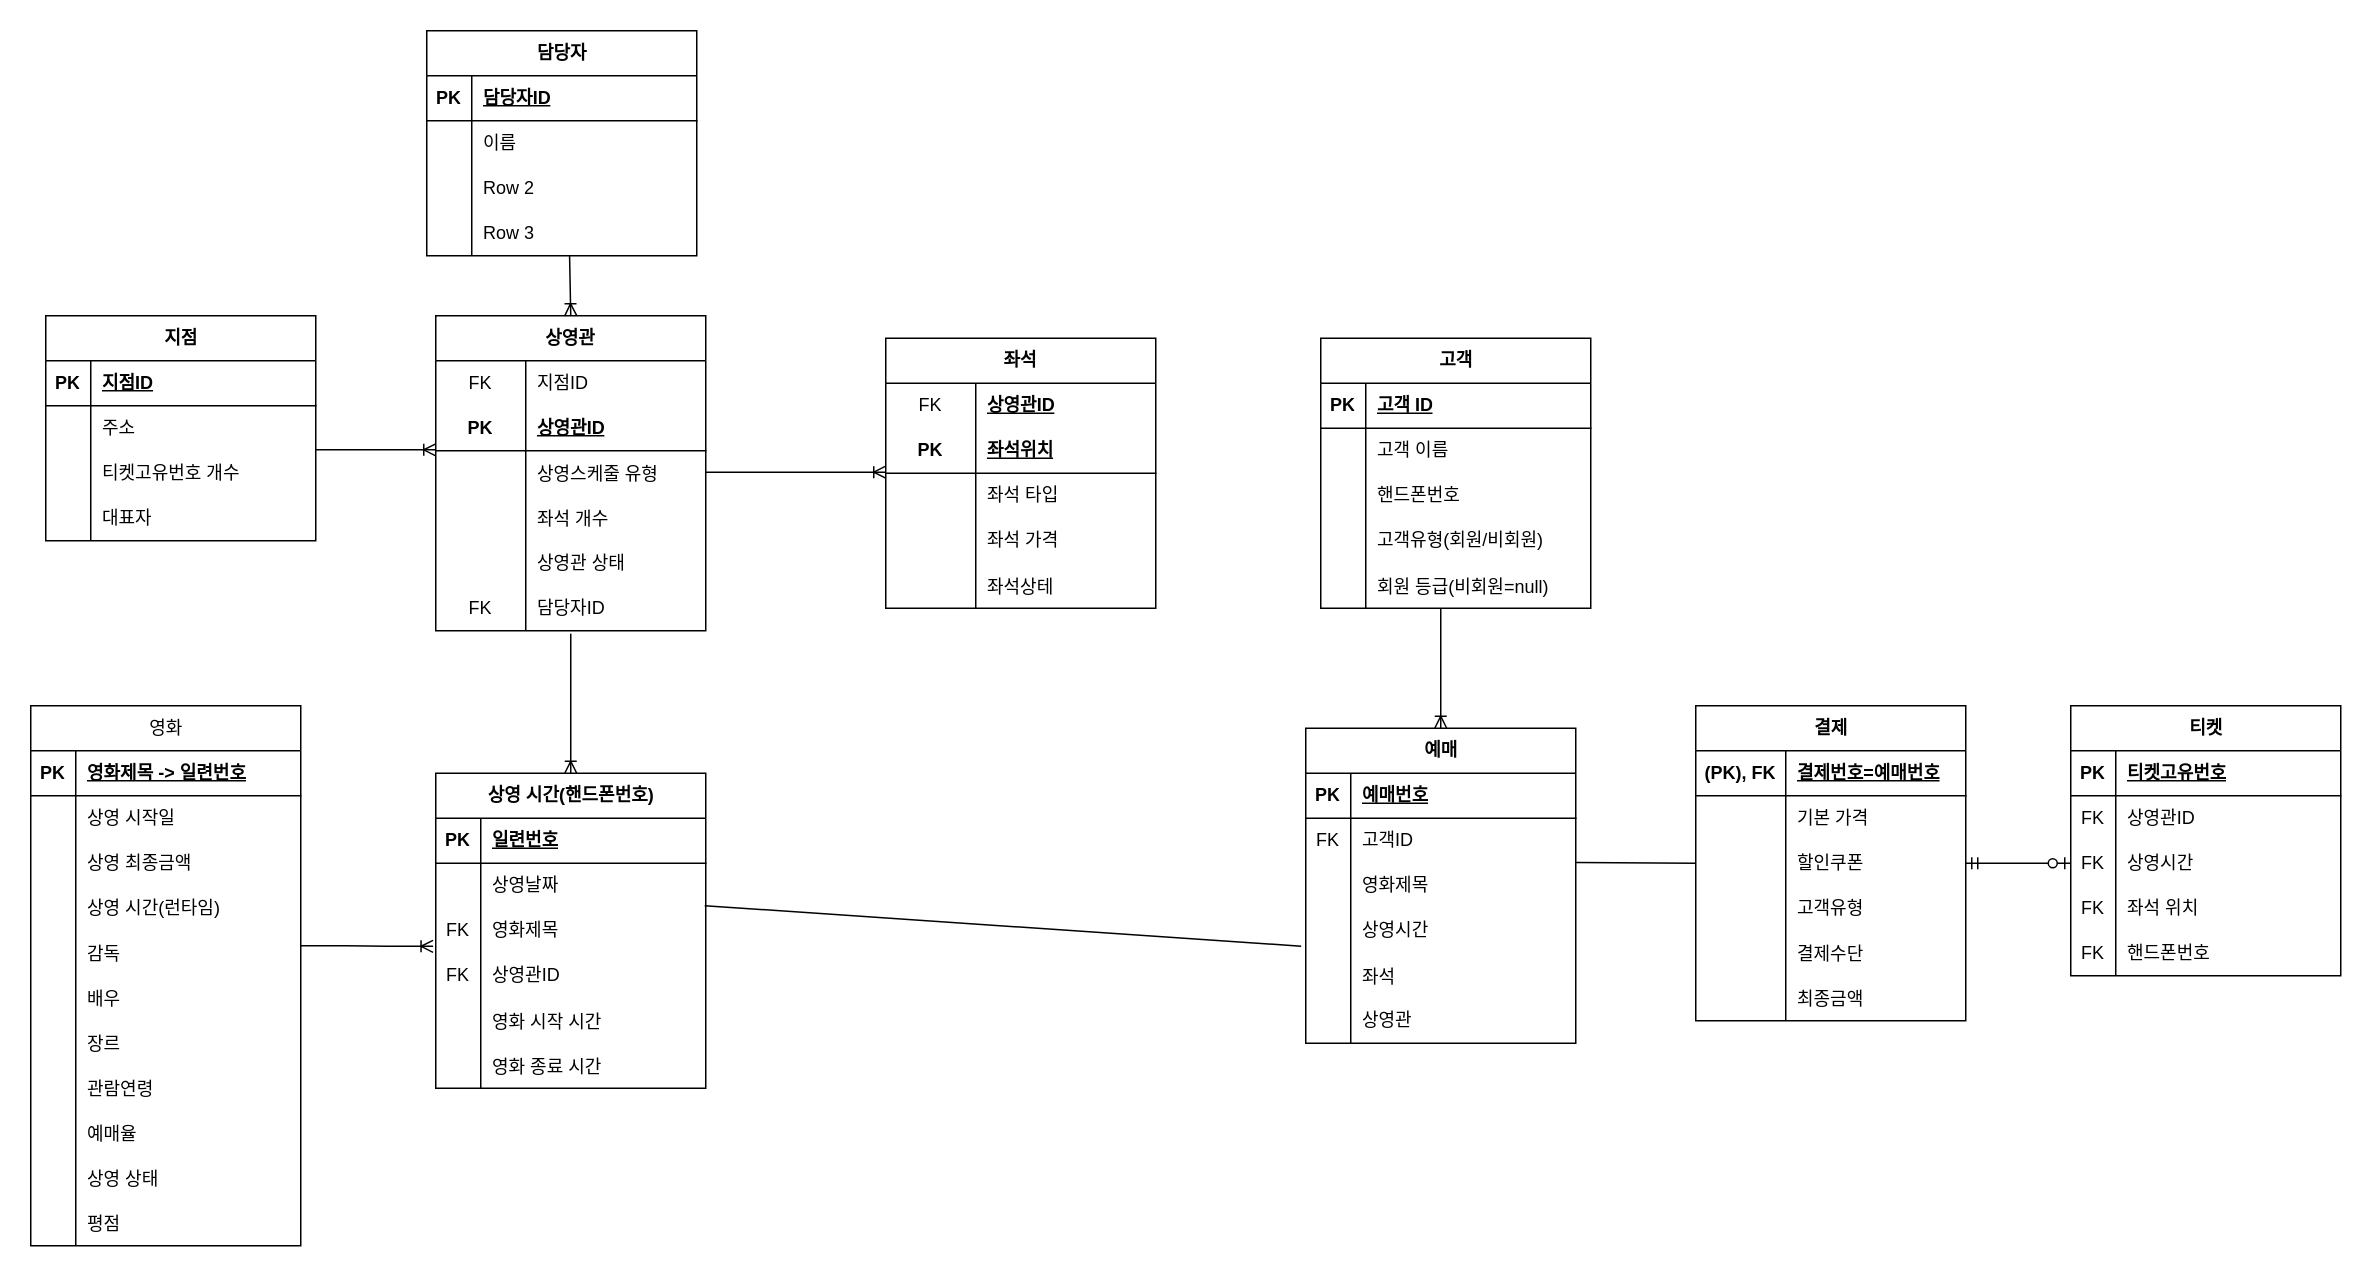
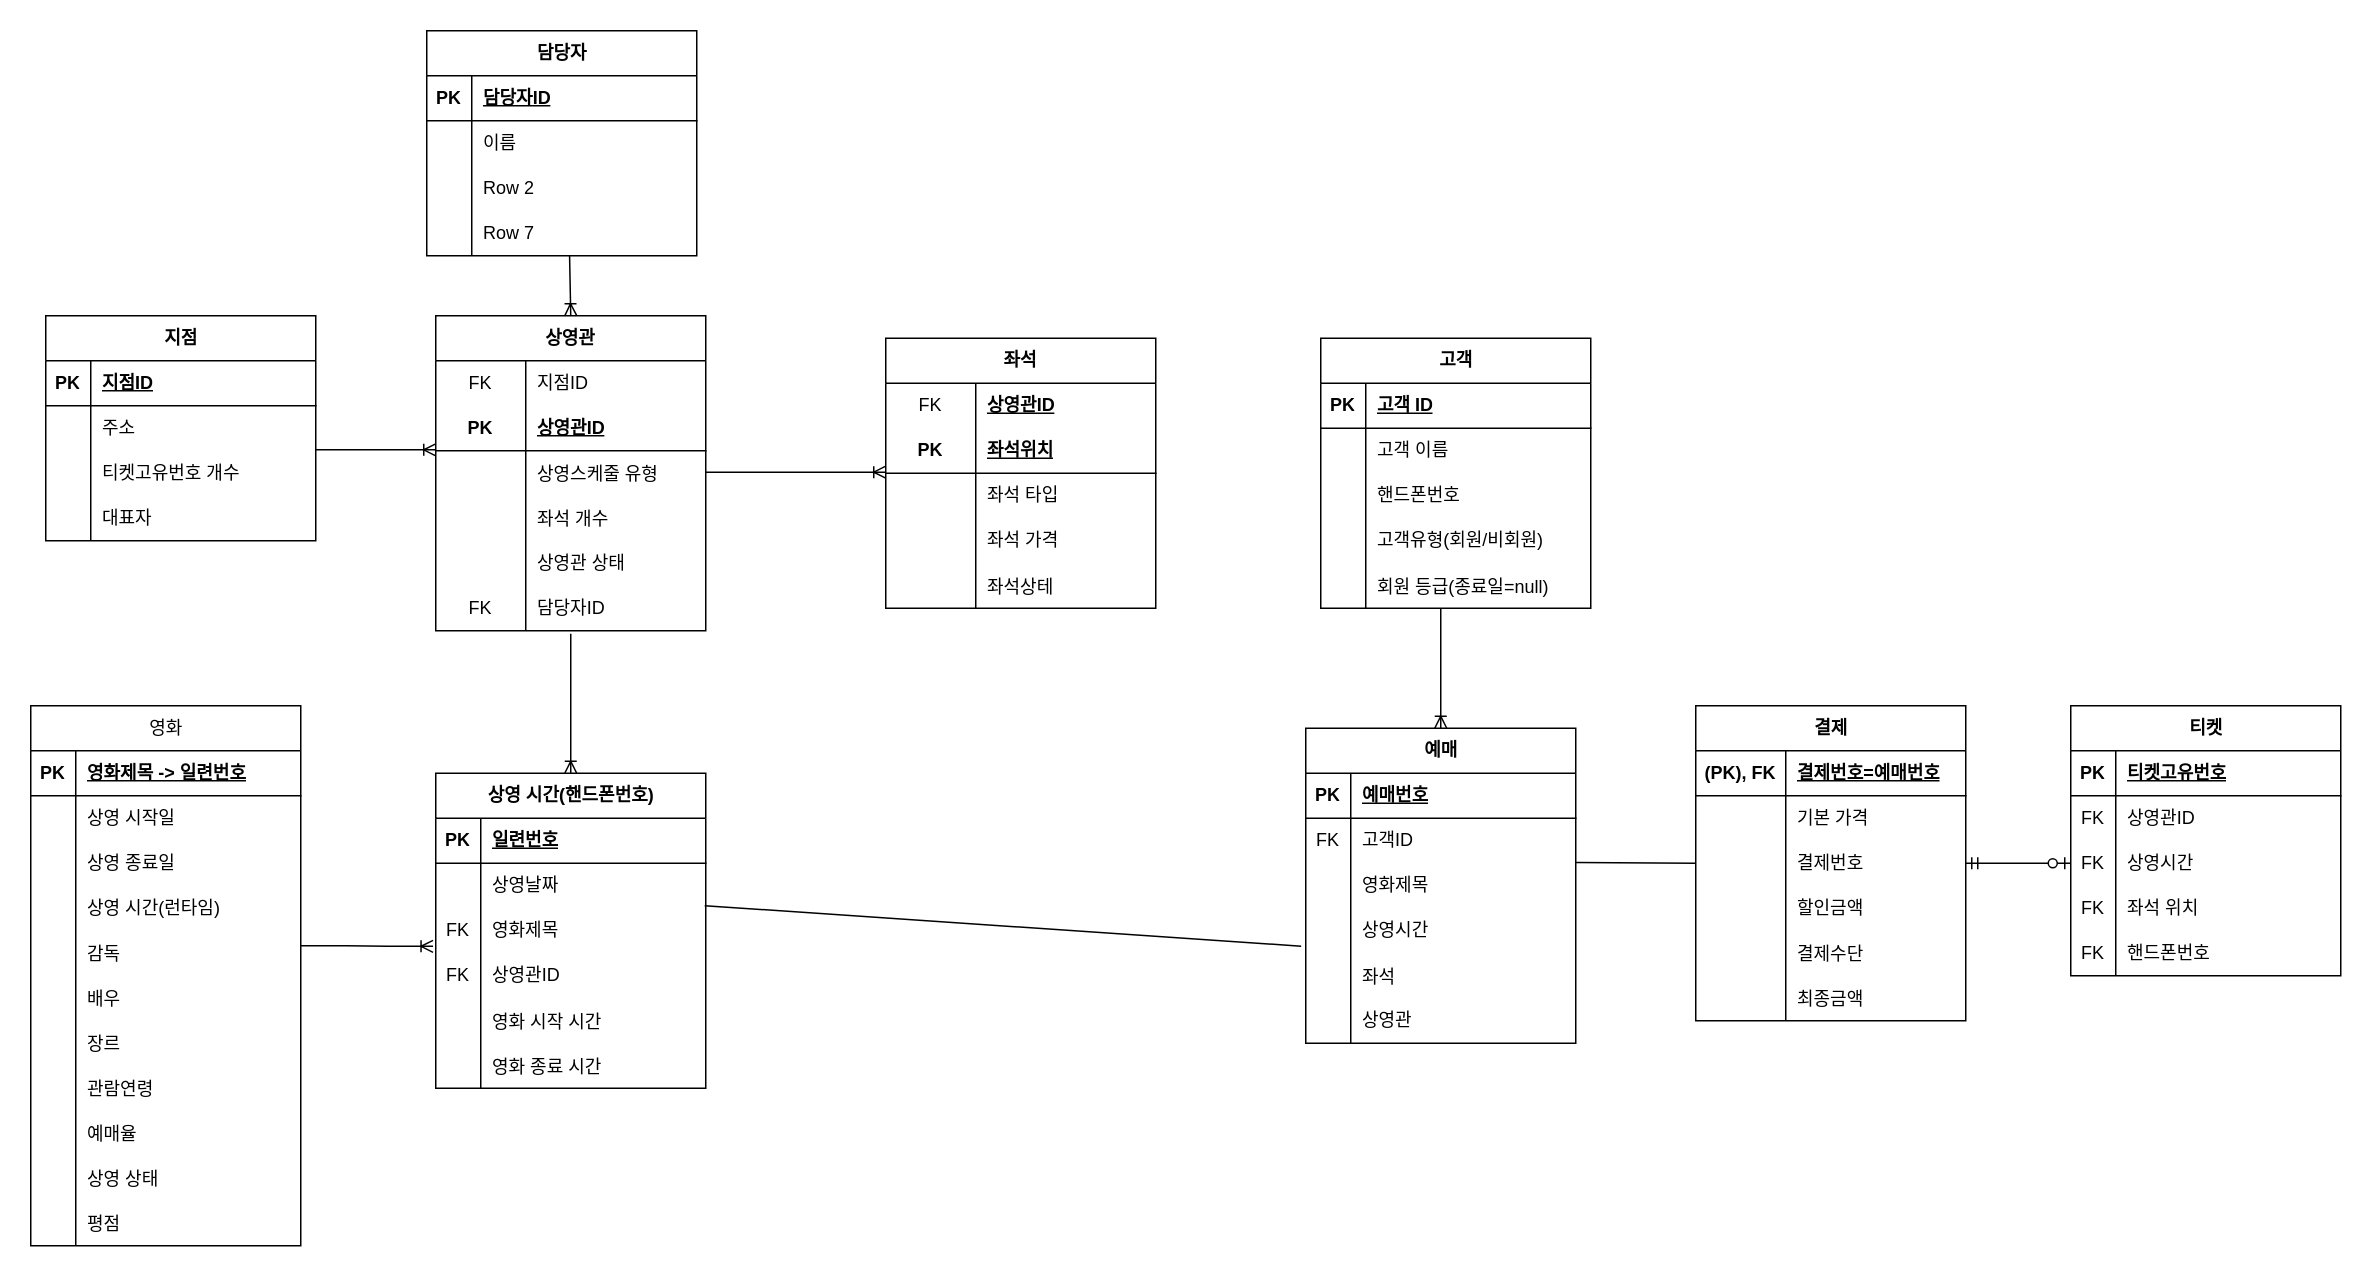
(507, 233) -> (507, 233)
(1473, 587) -> (1473, 587)
(144, 863) -> (135, 863)
(1834, 863) -> (1834, 863)
(1834, 908) -> (1834, 908)
